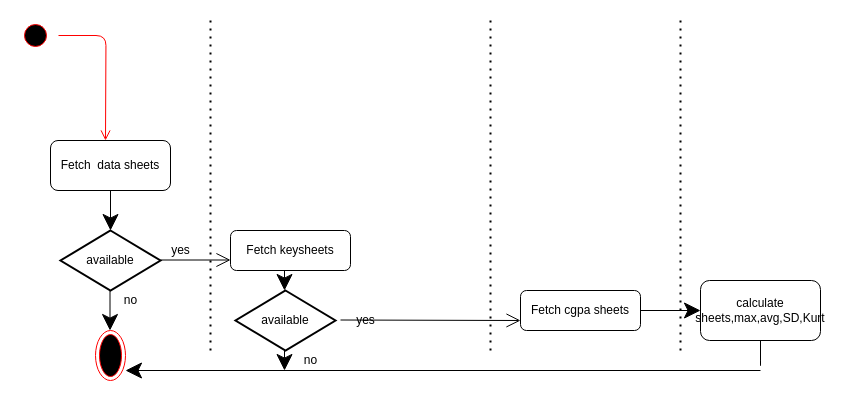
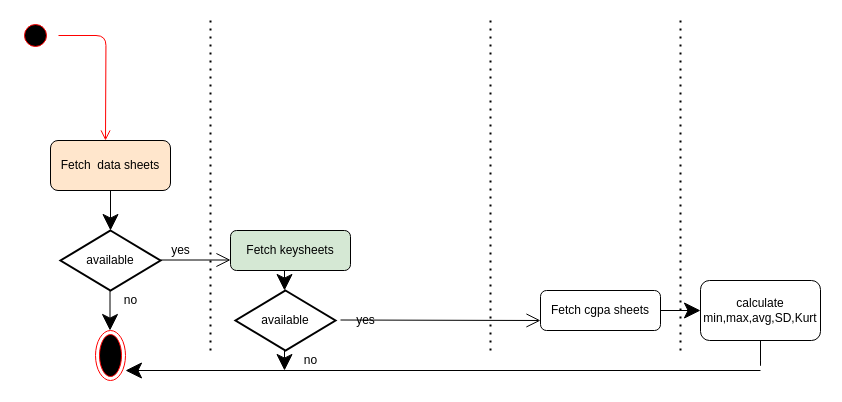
(111, 166) -> (111, 166)
(291, 251) -> (291, 251)
(581, 311) -> (601, 311)
(761, 311) -> (761, 311)
